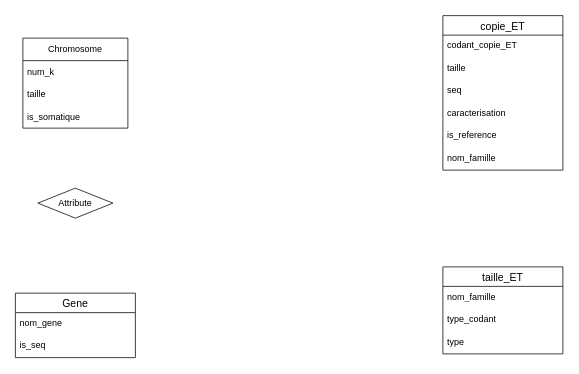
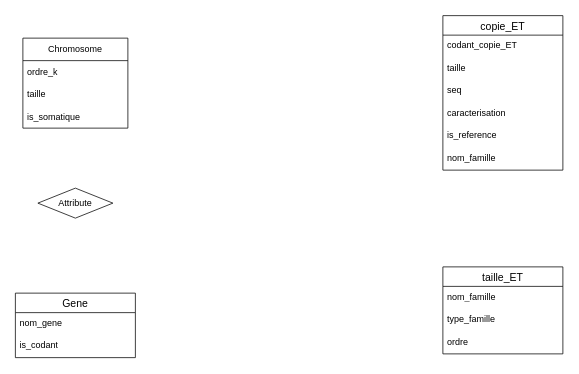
(40, 72) -> (45, 72)
(475, 319) -> (474, 319)
(457, 342) -> (460, 342)
(34, 346) -> (41, 346)
